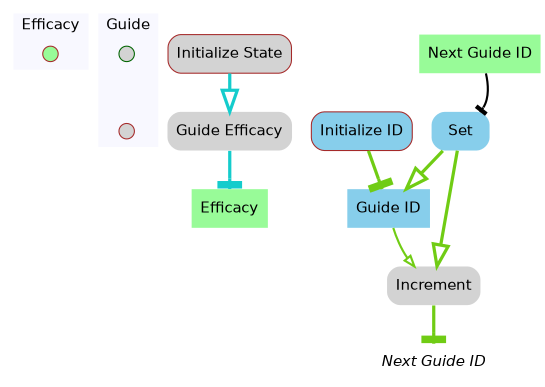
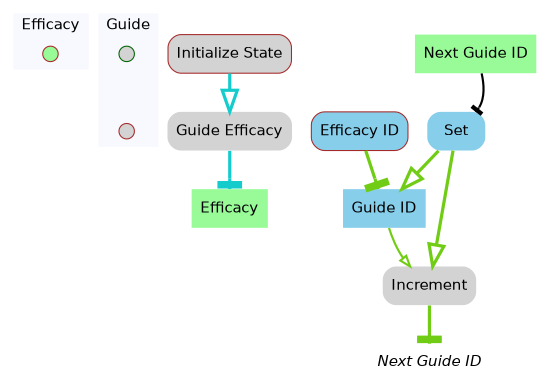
(362, 131) -> (360, 131)
